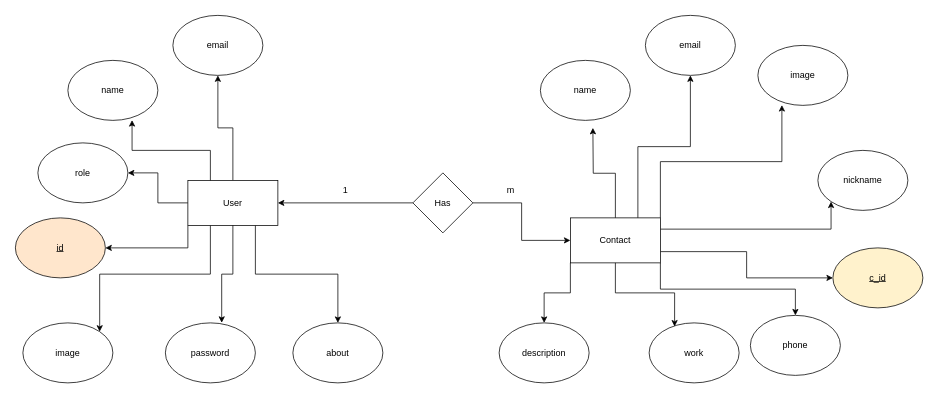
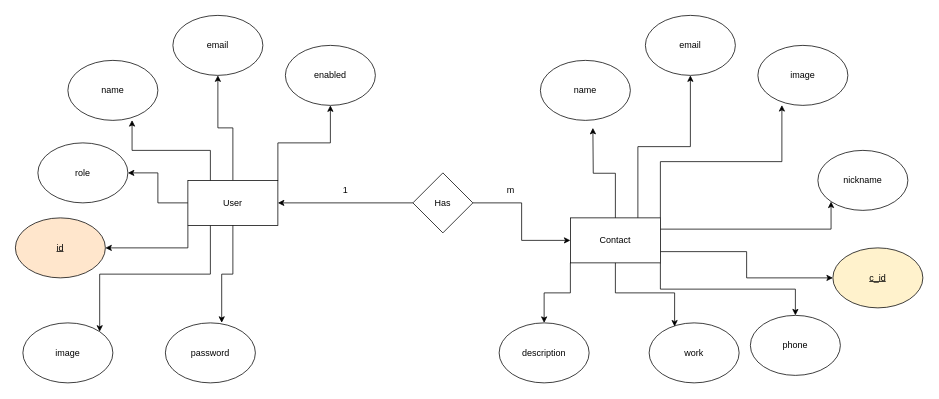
none -> (330, 75)
none -> (330, 129)
(255, 251) -> none
(338, 353) -> none
